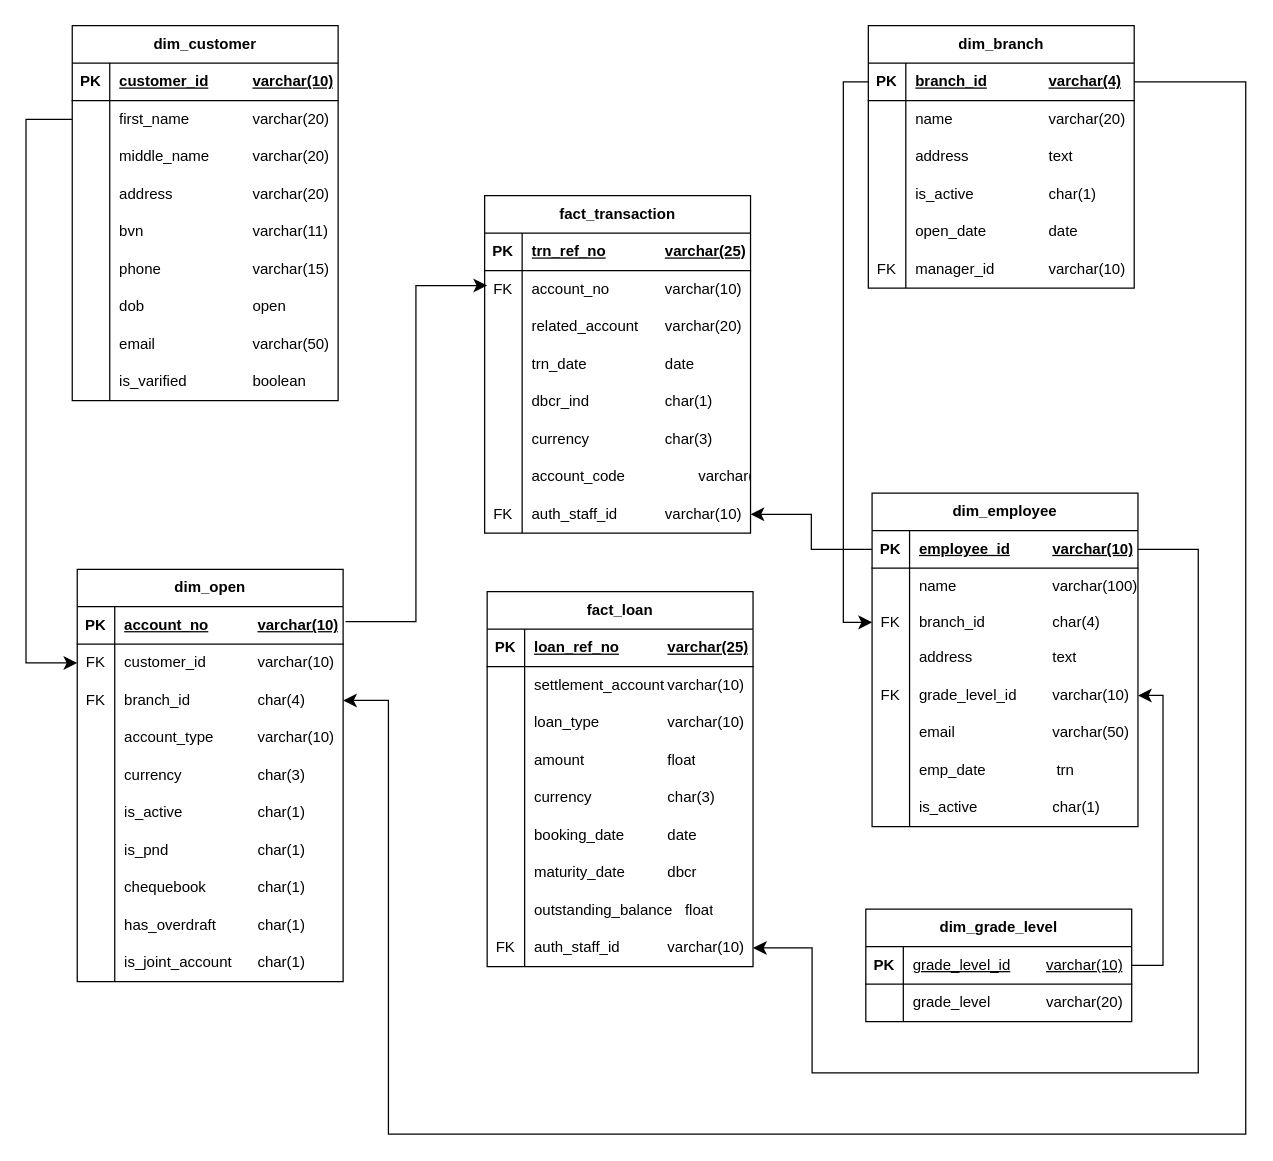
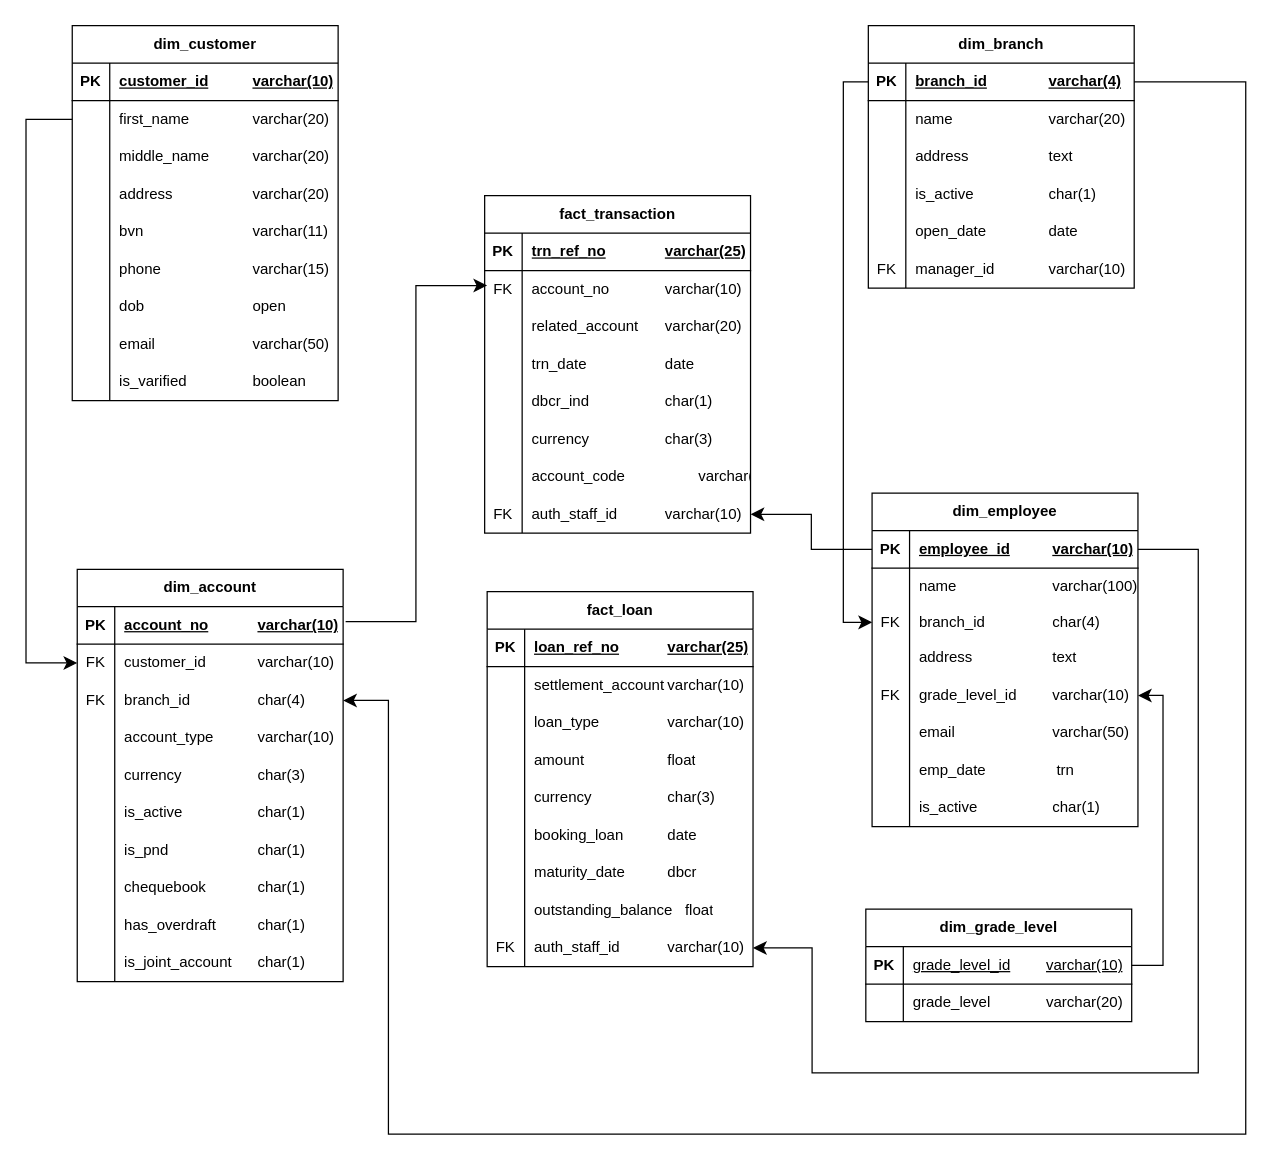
(210, 588) -> (210, 588)
(612, 836) -> (610, 836)
